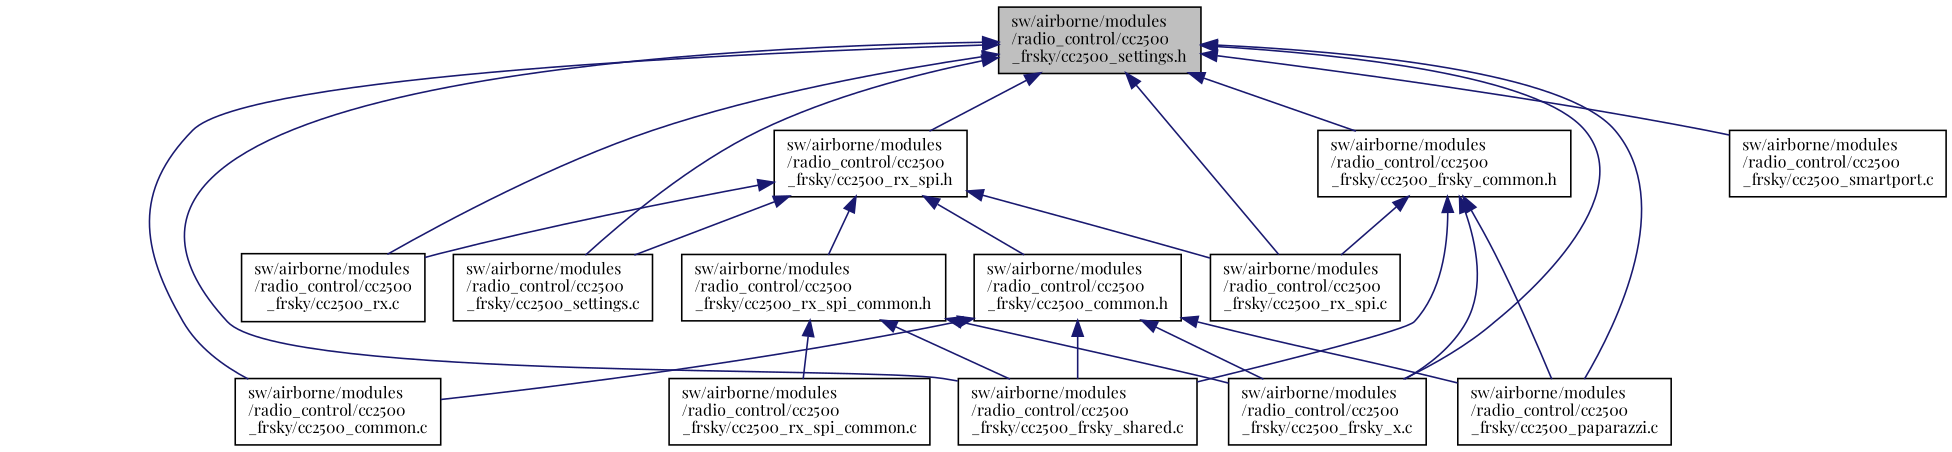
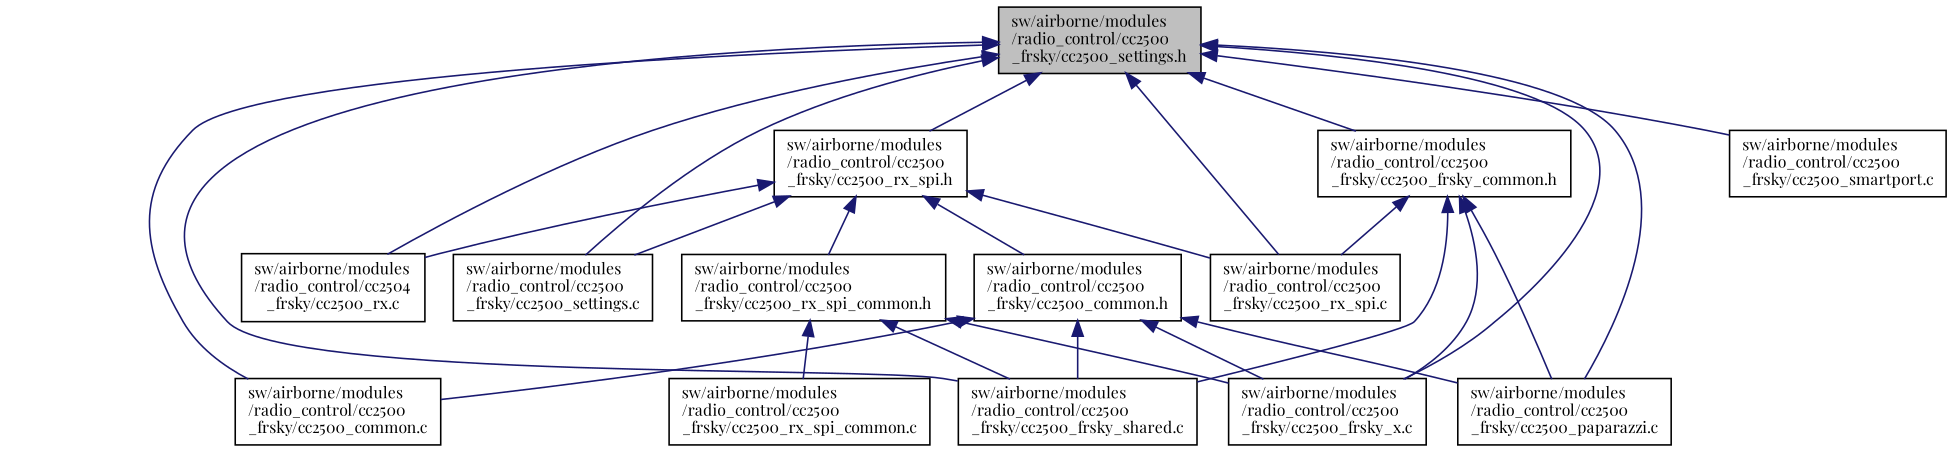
(333, 288) -> (333, 288)
